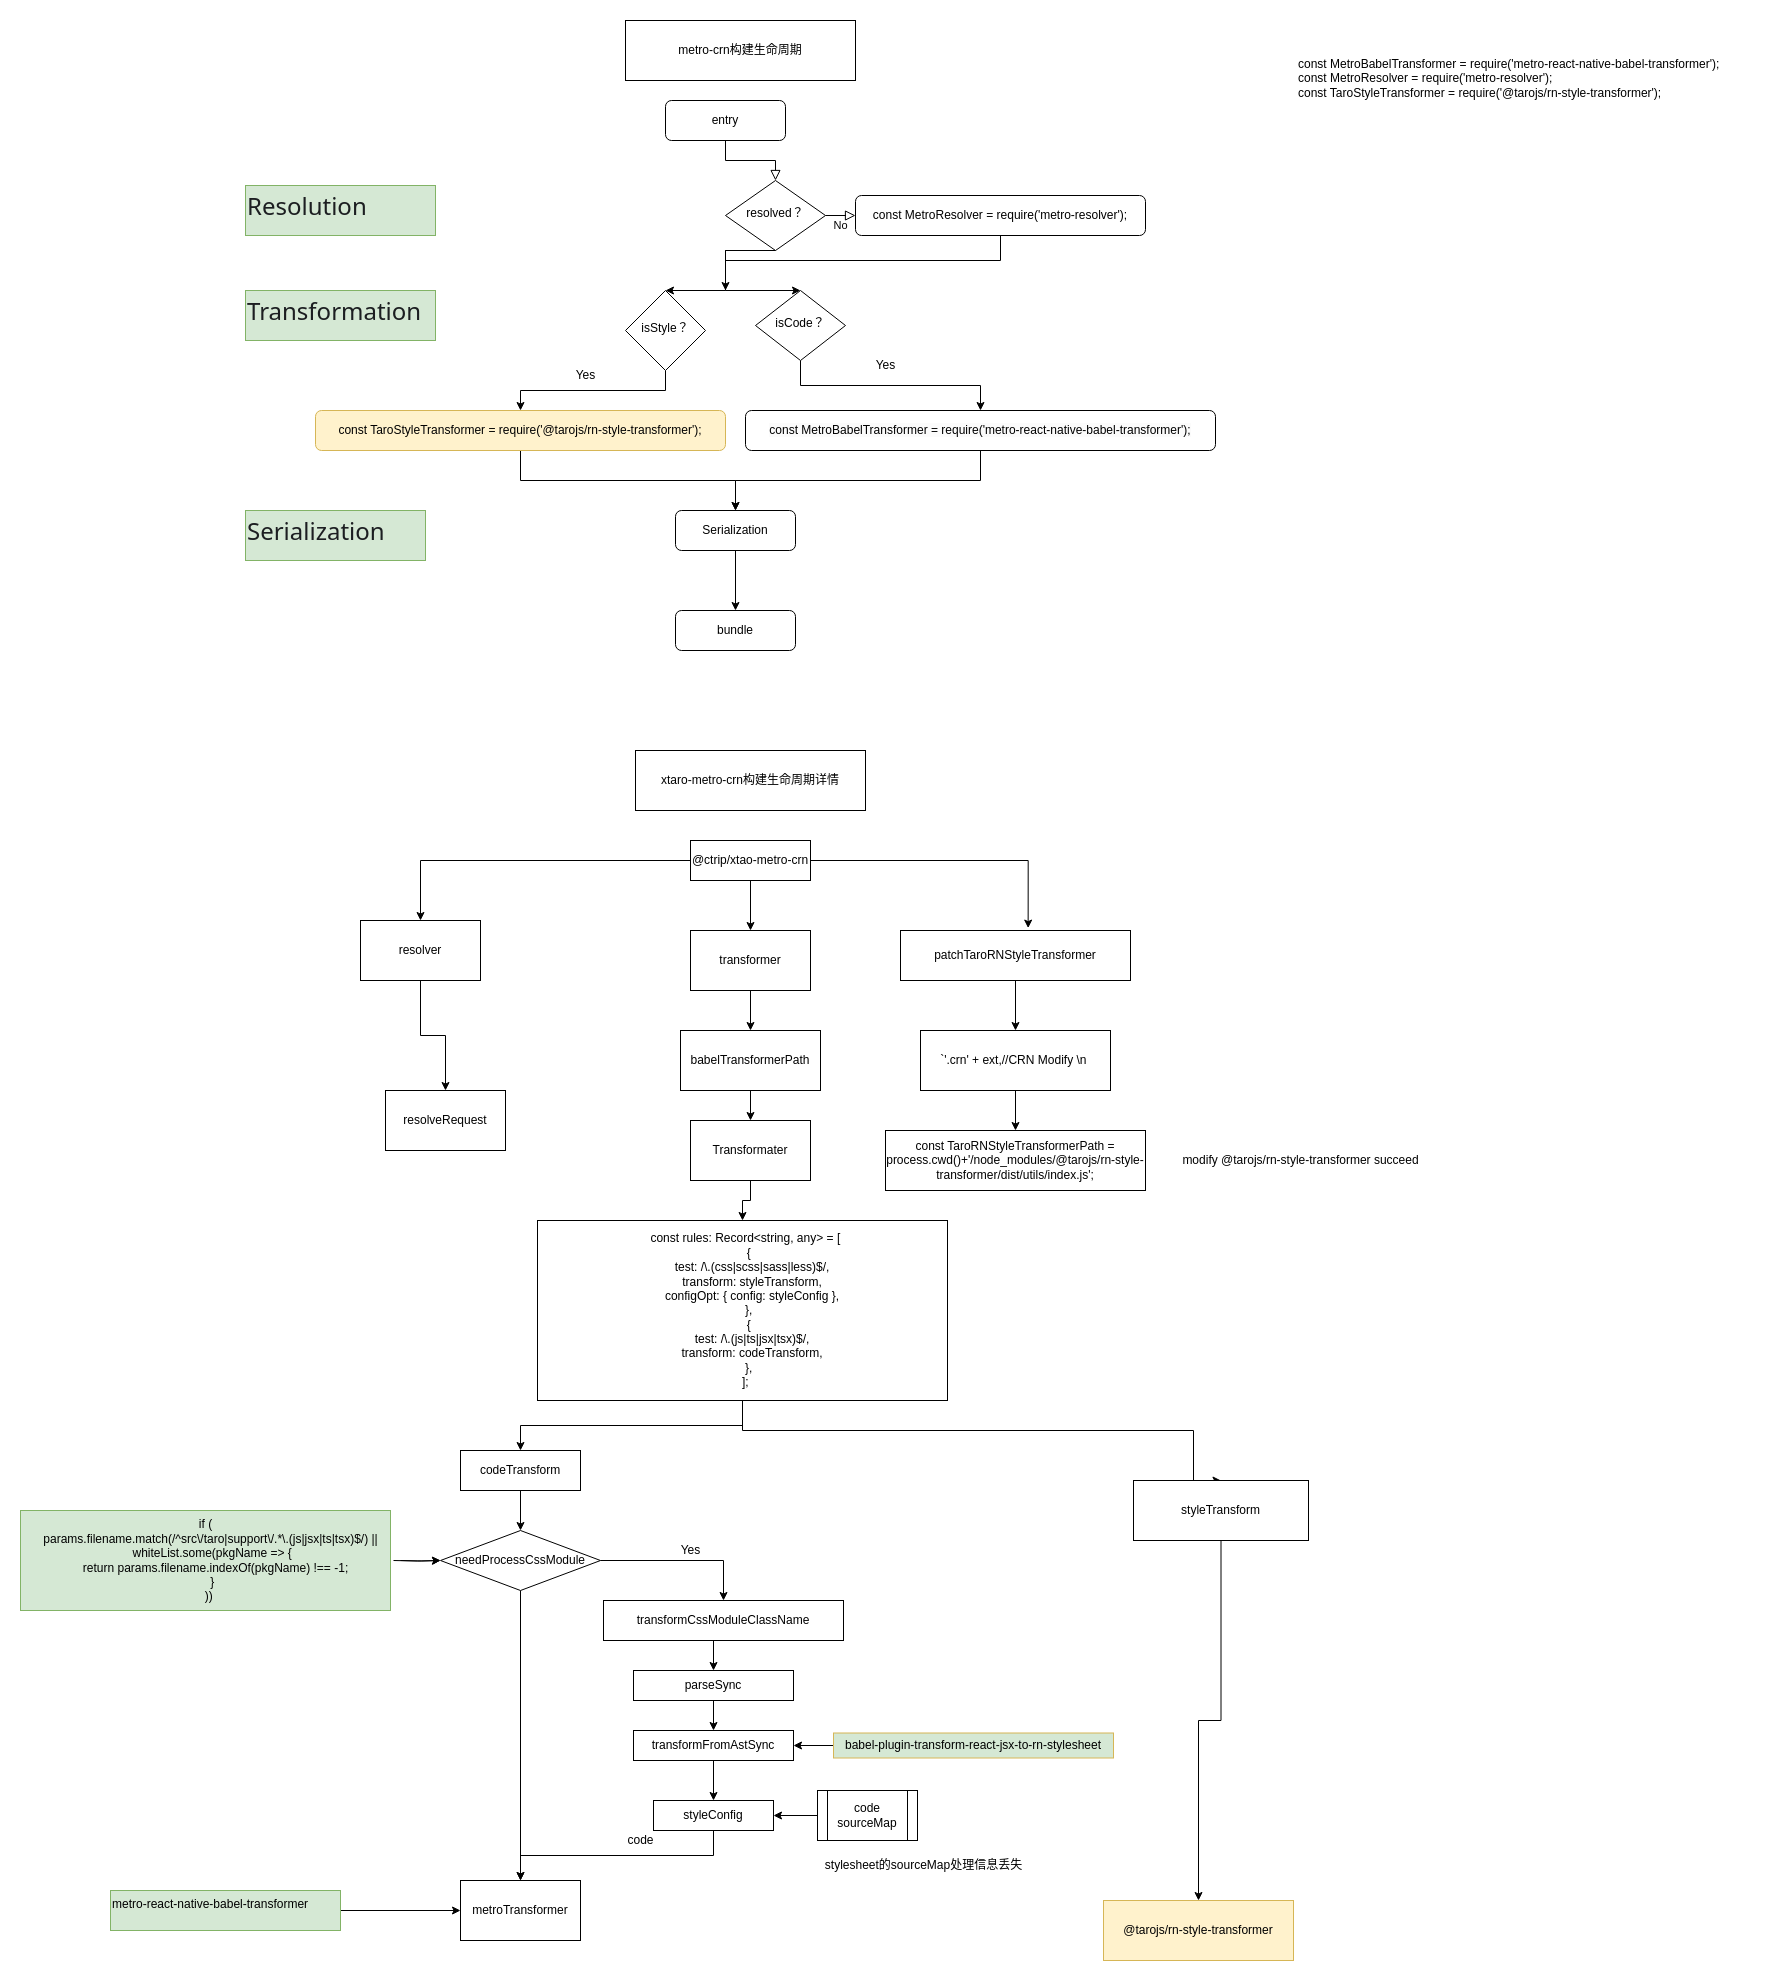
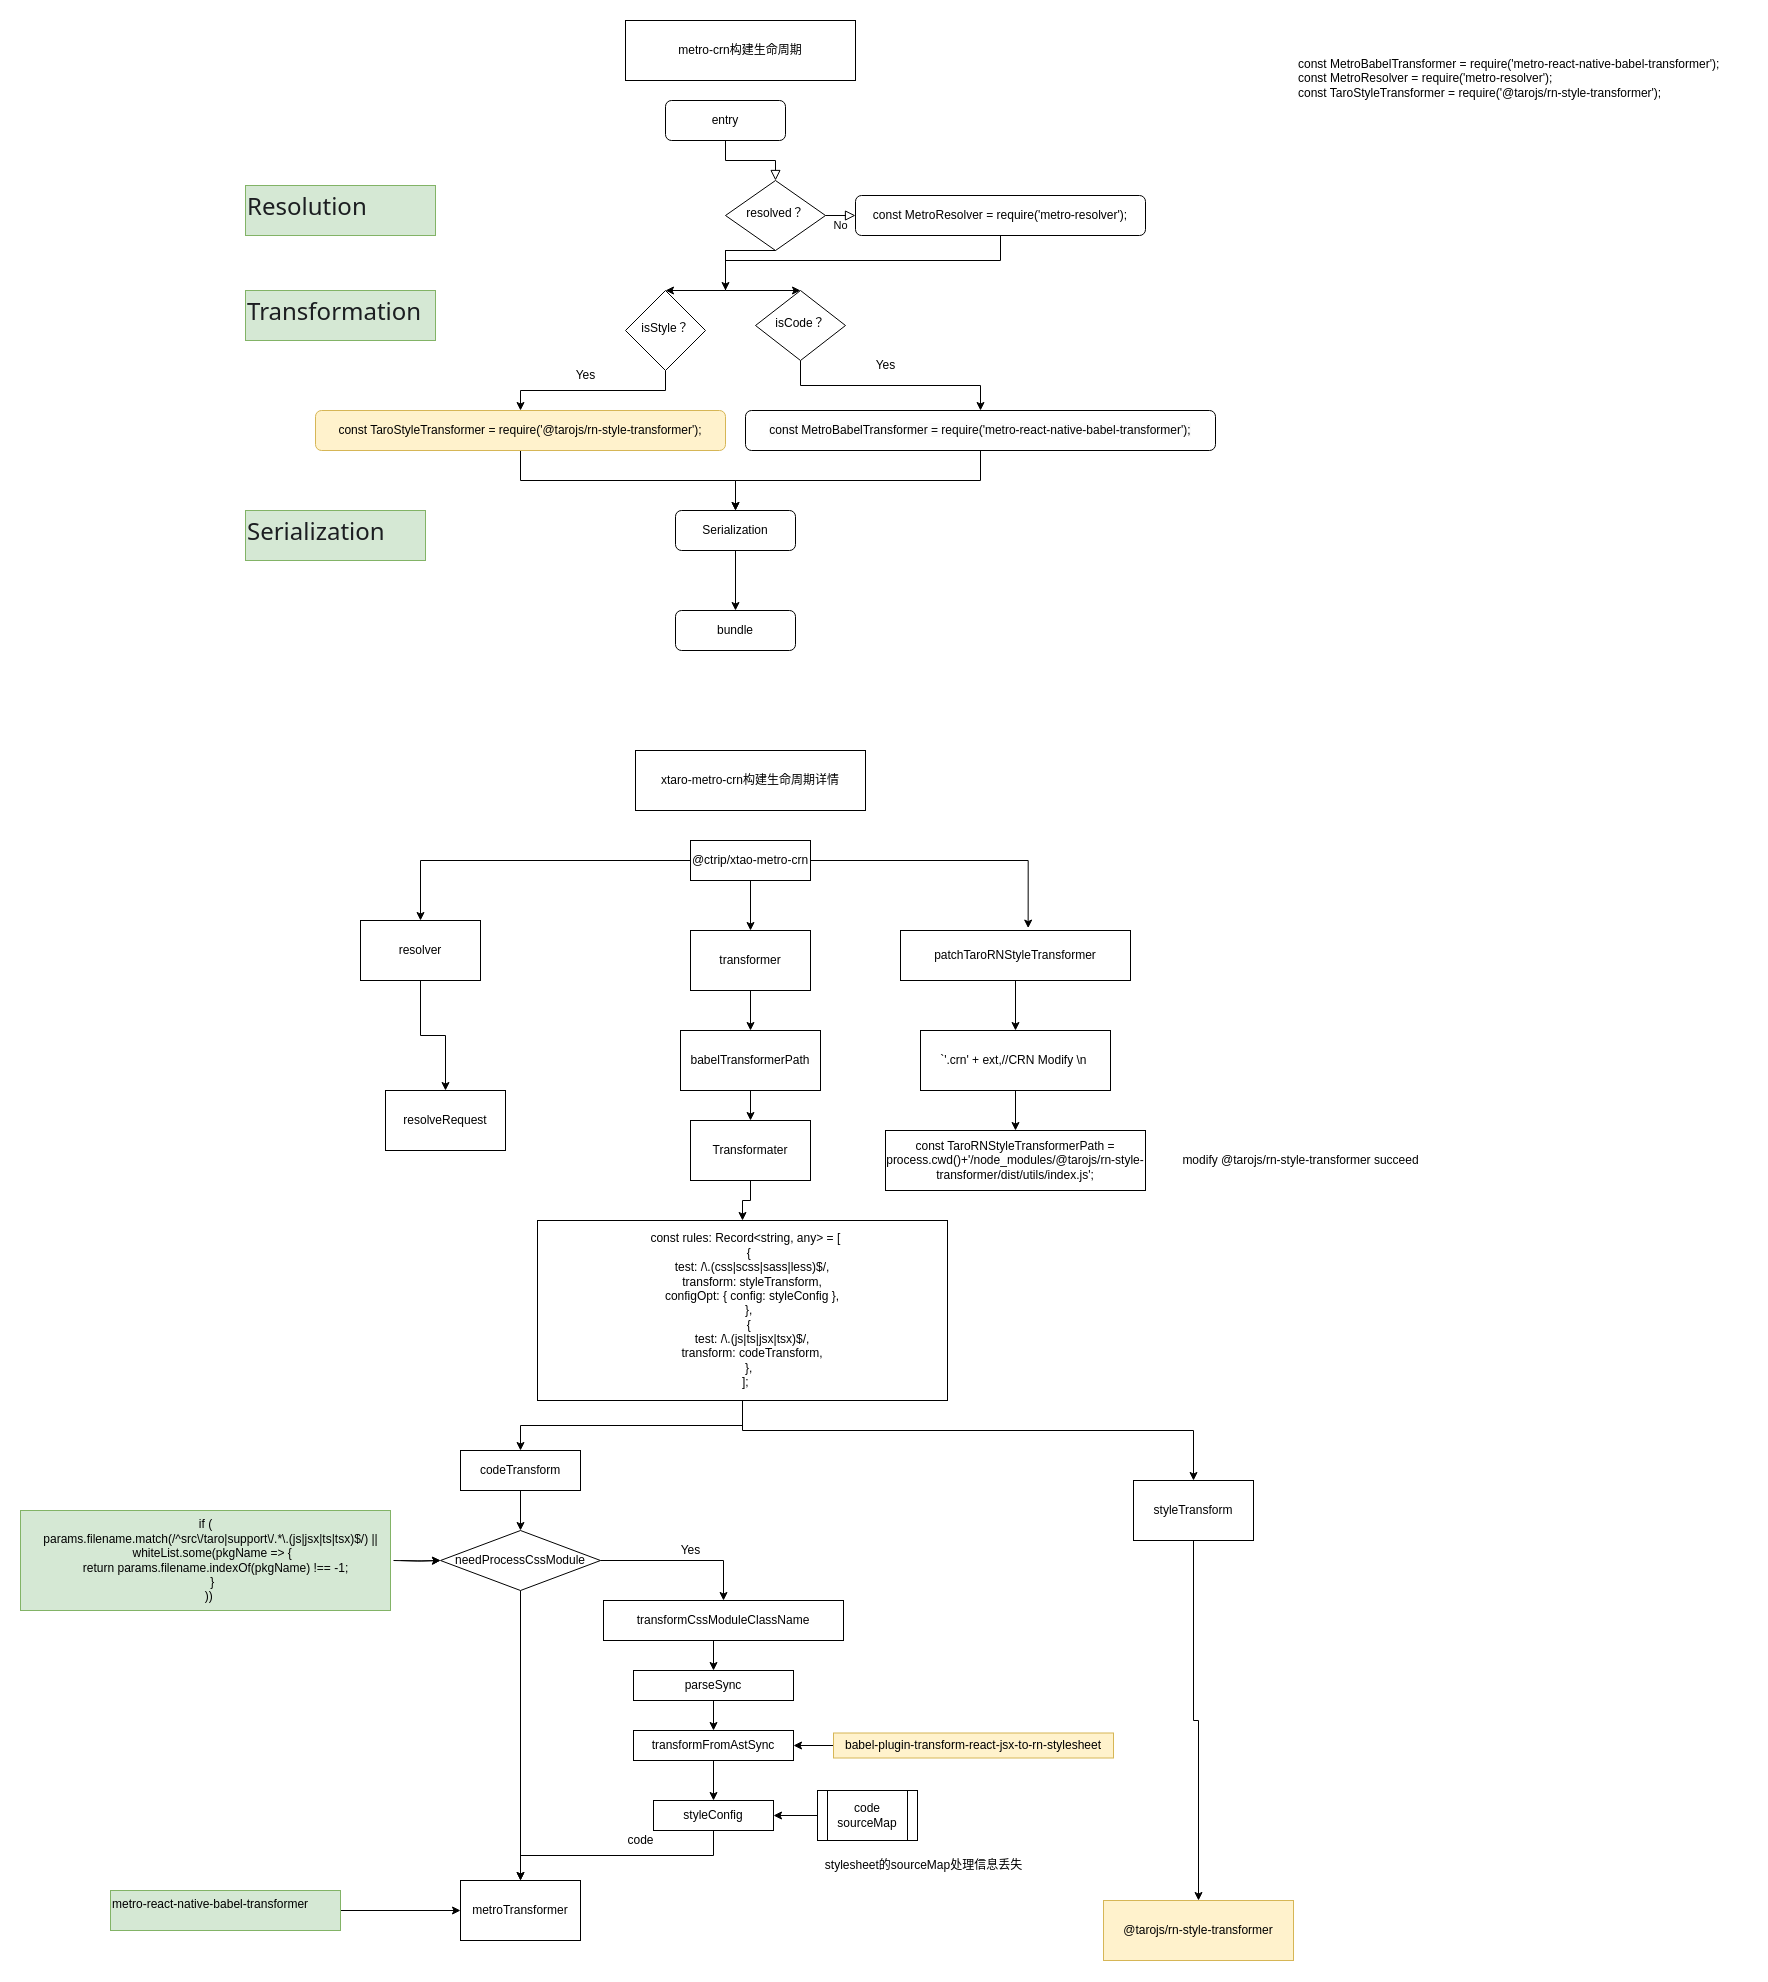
(1221, 1511) -> (1194, 1511)
(974, 1746) -> (974, 1746)
